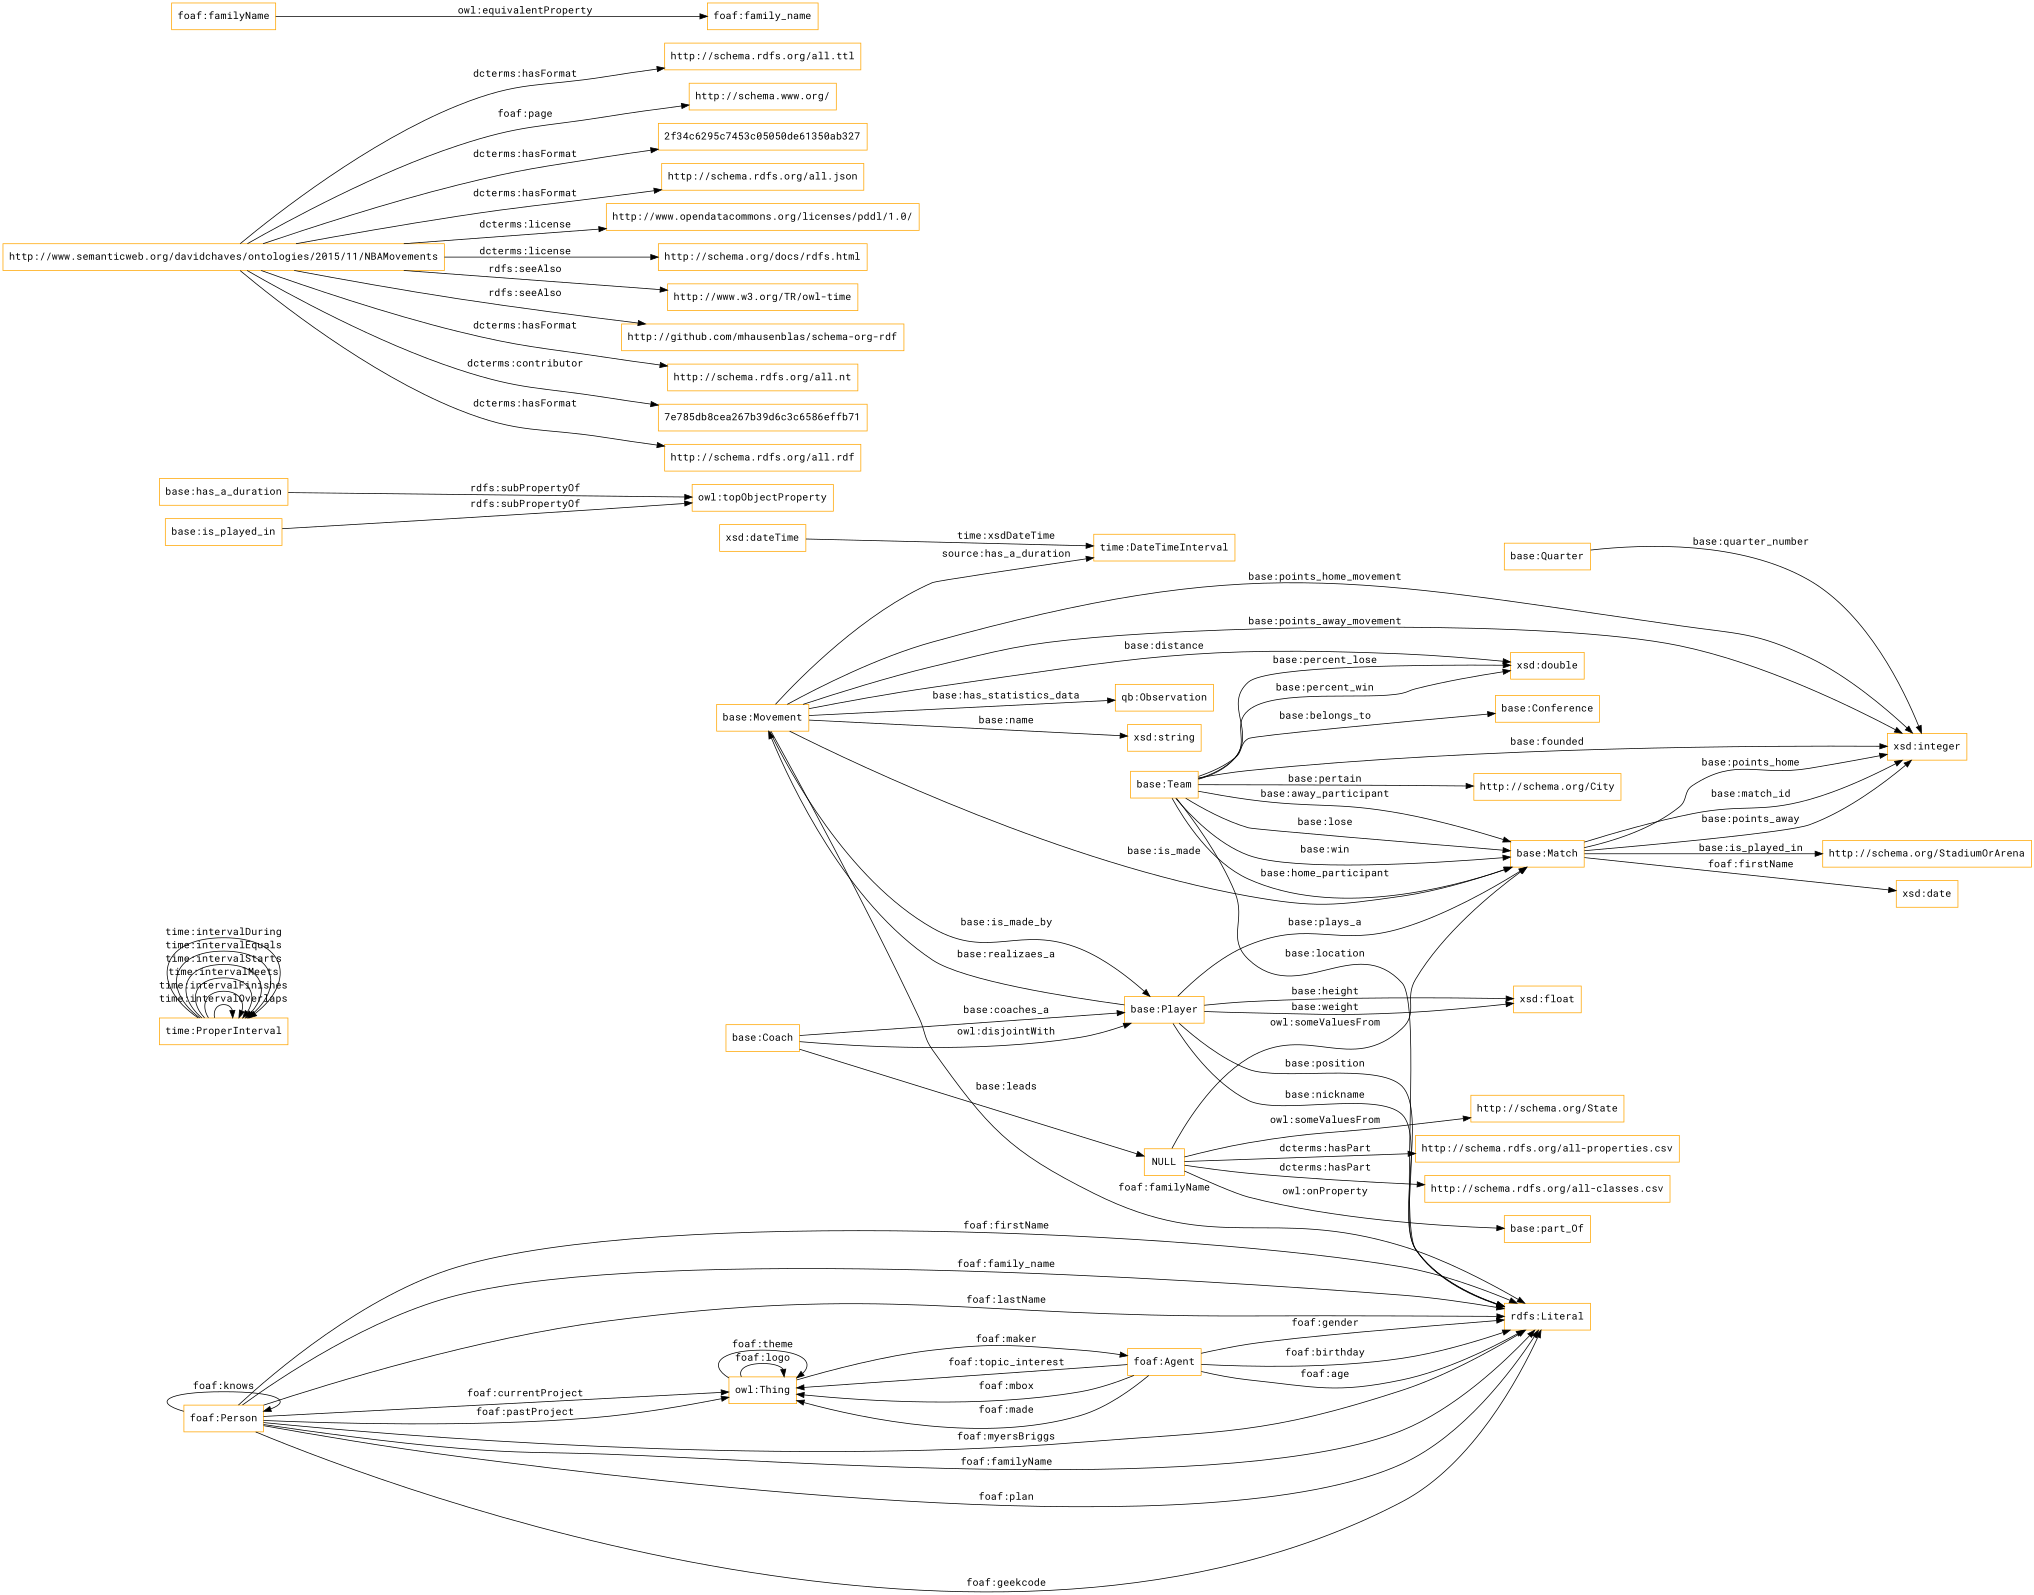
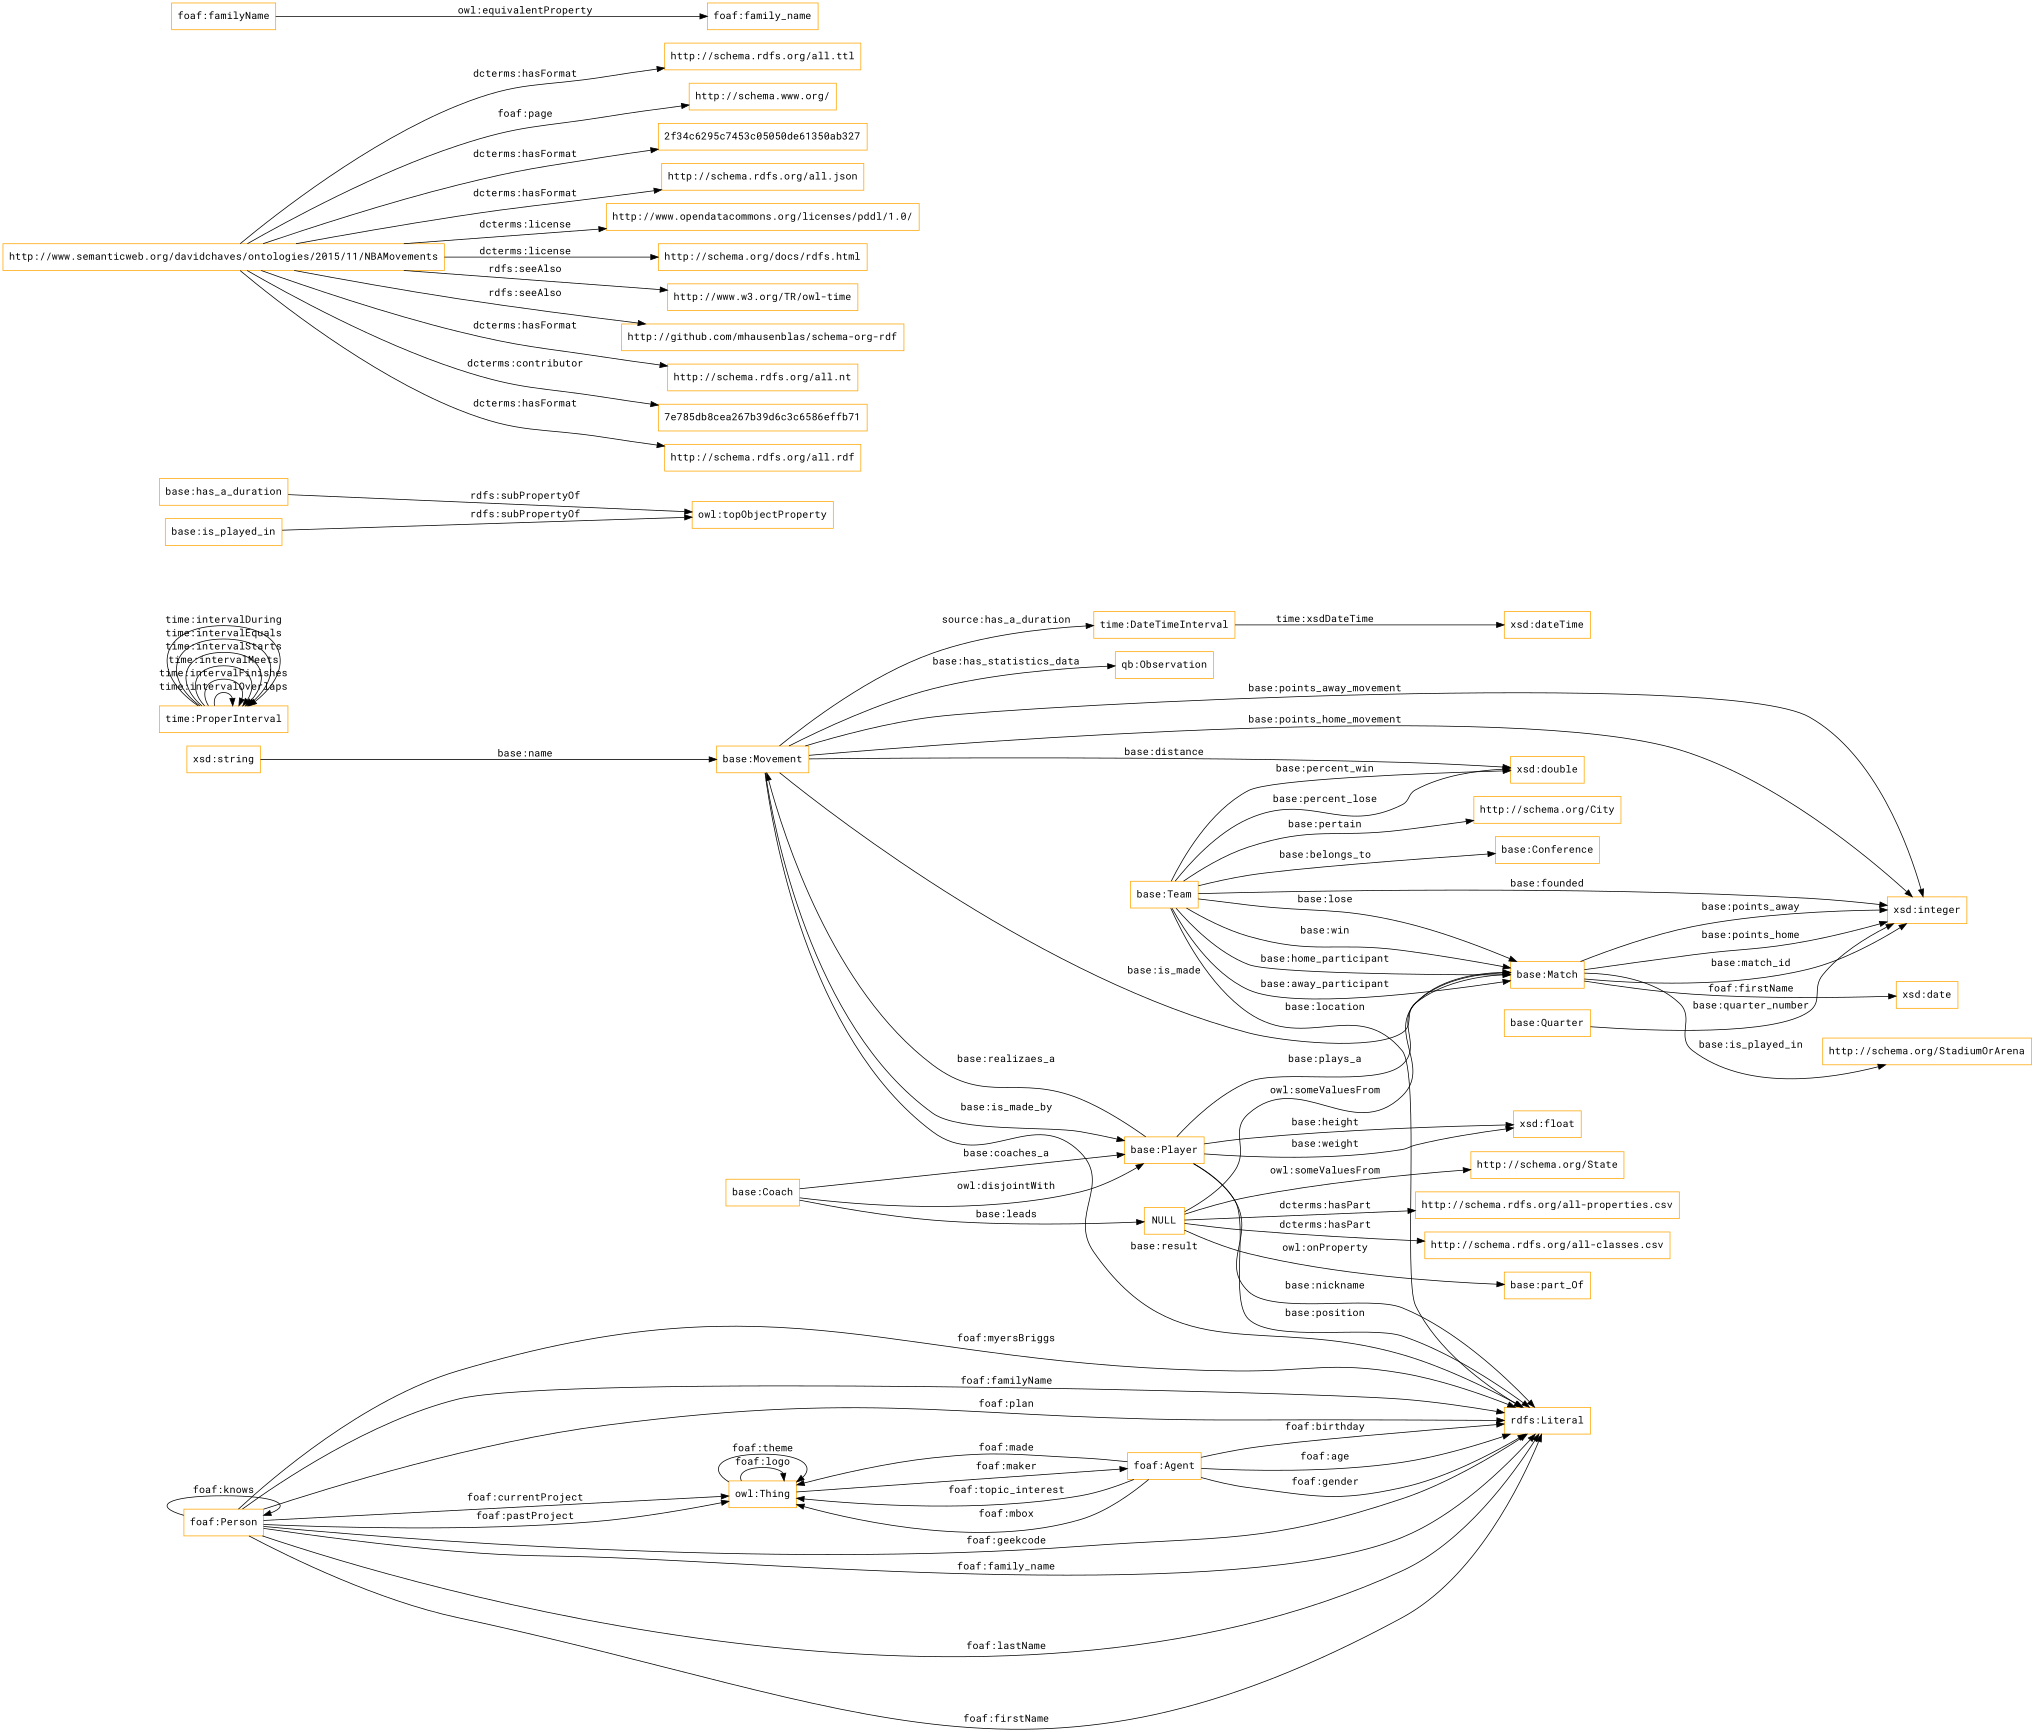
(946, 542) -> (1366, 625)
(964, 728) -> (485, 759)
(1164, 1188) -> (1164, 1246)
